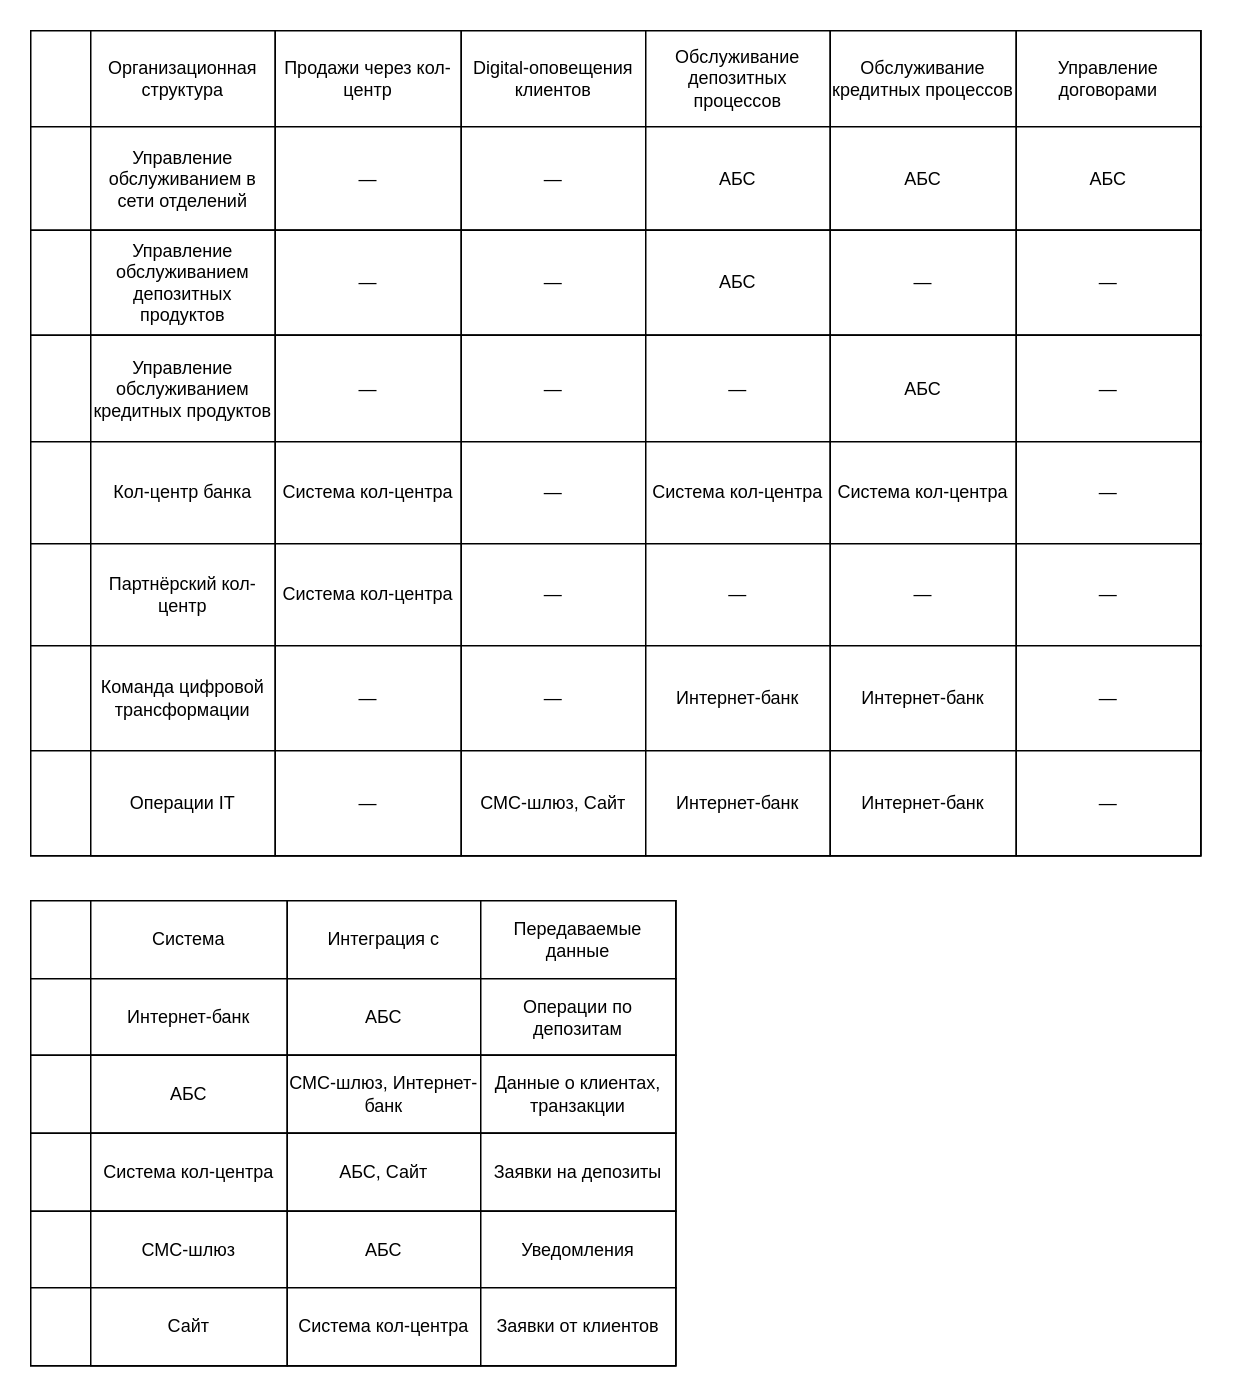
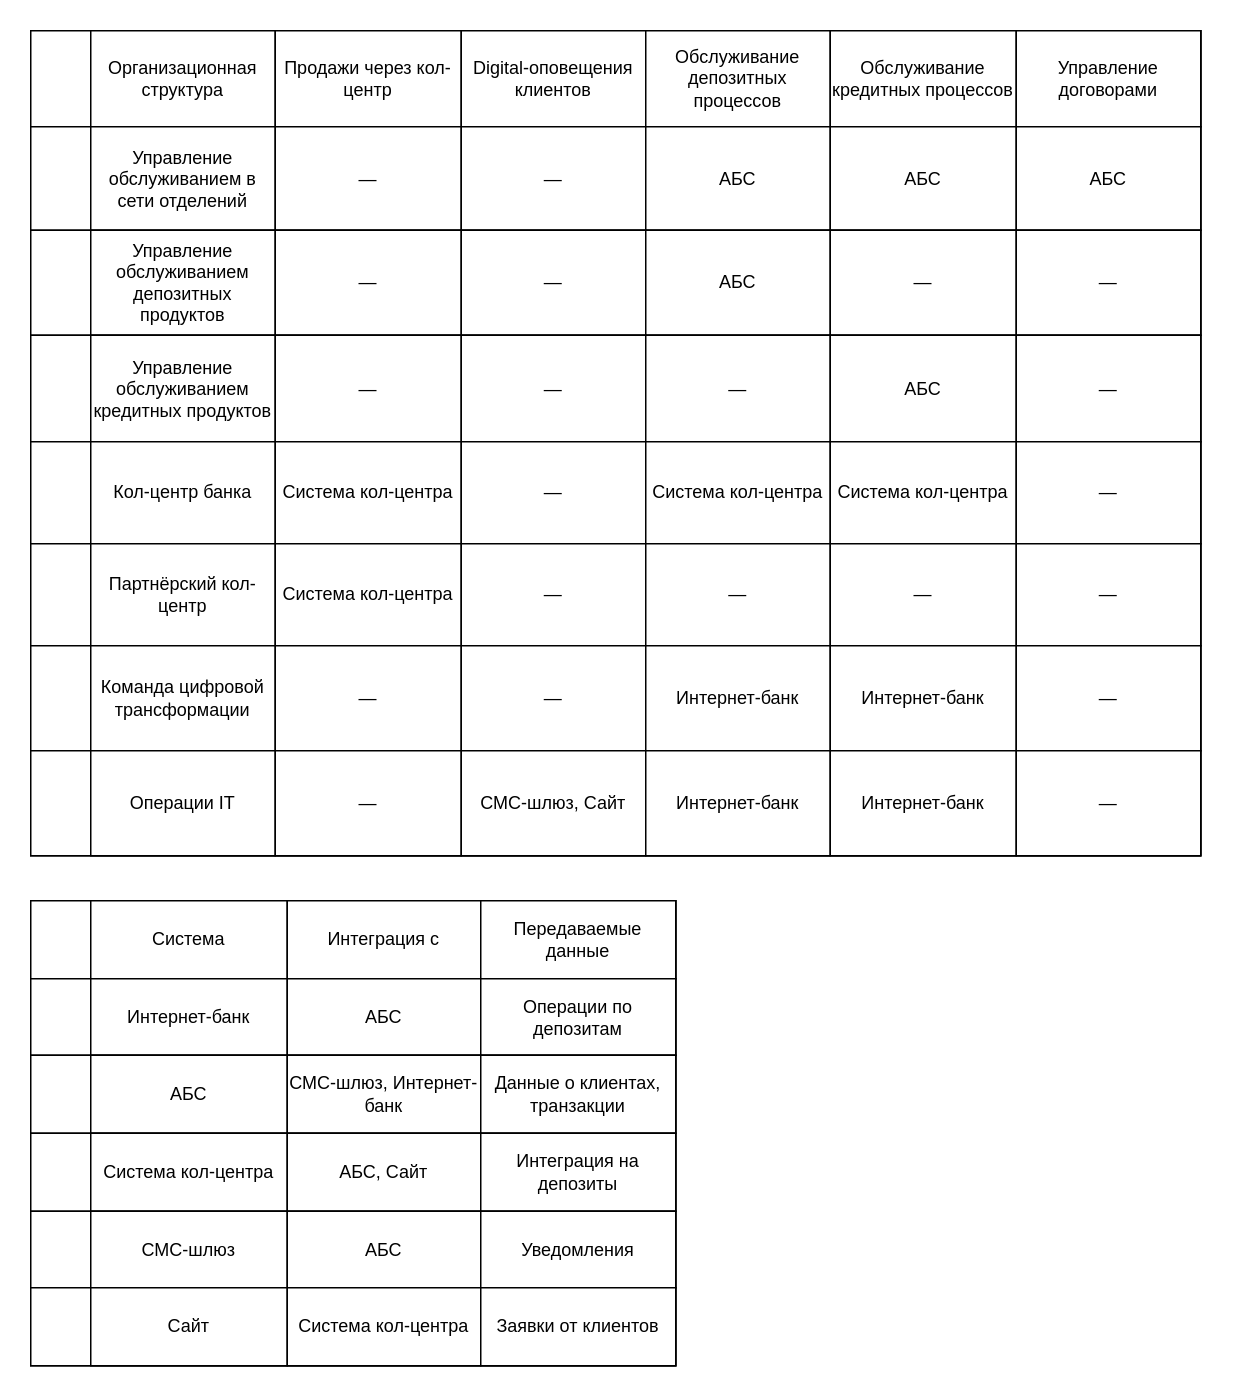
(578, 1172) -> (578, 1172)
